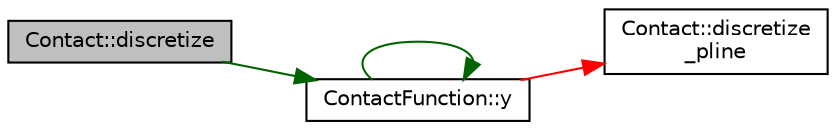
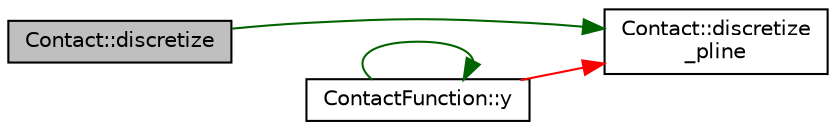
(259, 69) -> (407, 19)
